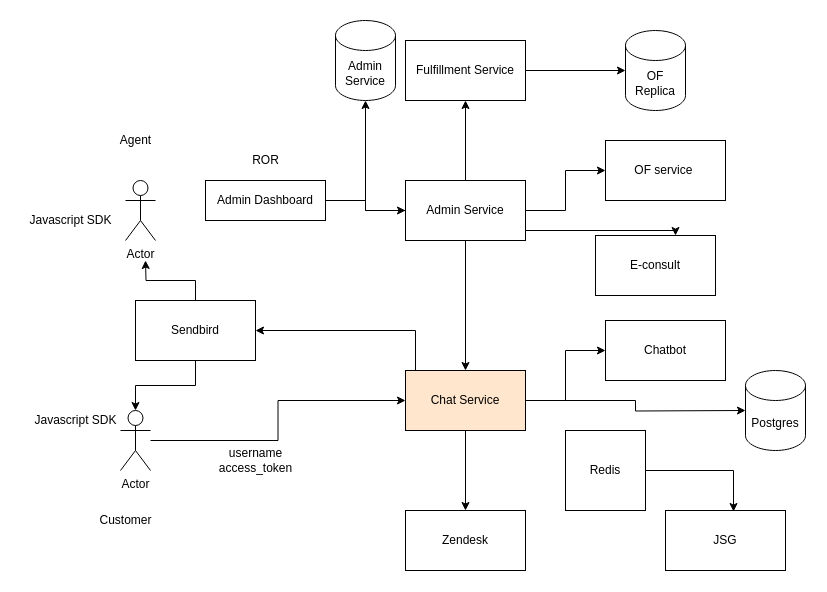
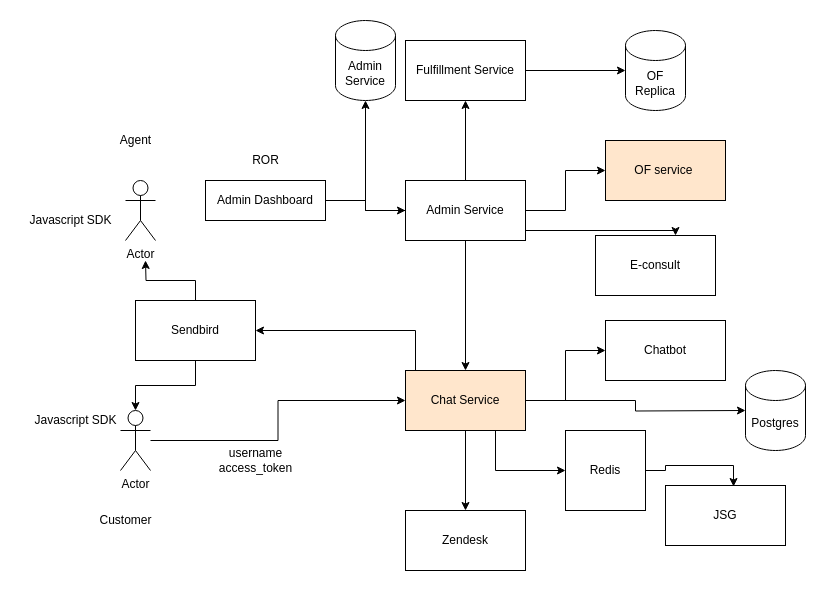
(666, 171) -> (666, 171)
none -> (507, 471)
(726, 541) -> (726, 516)
